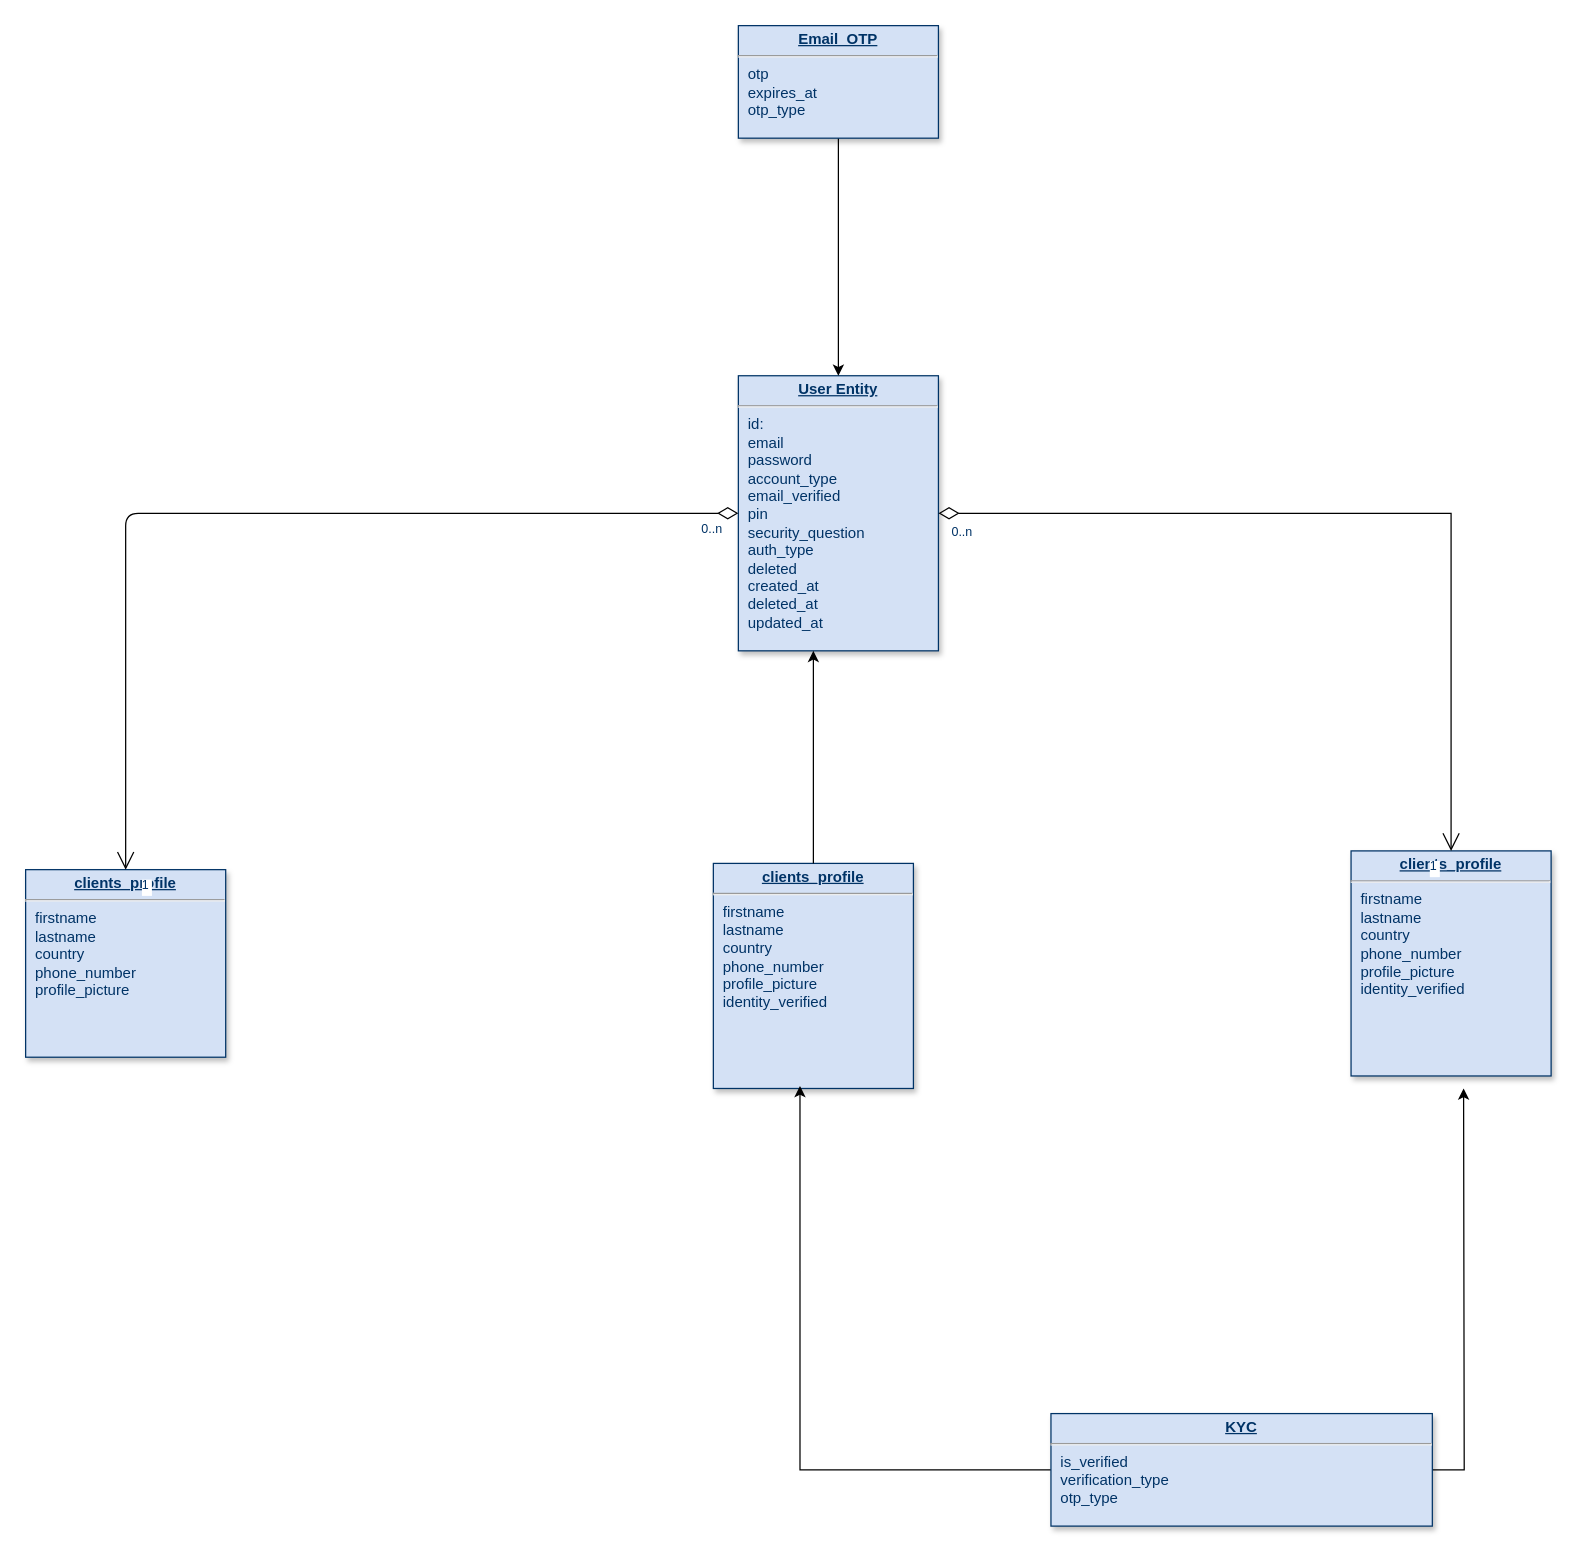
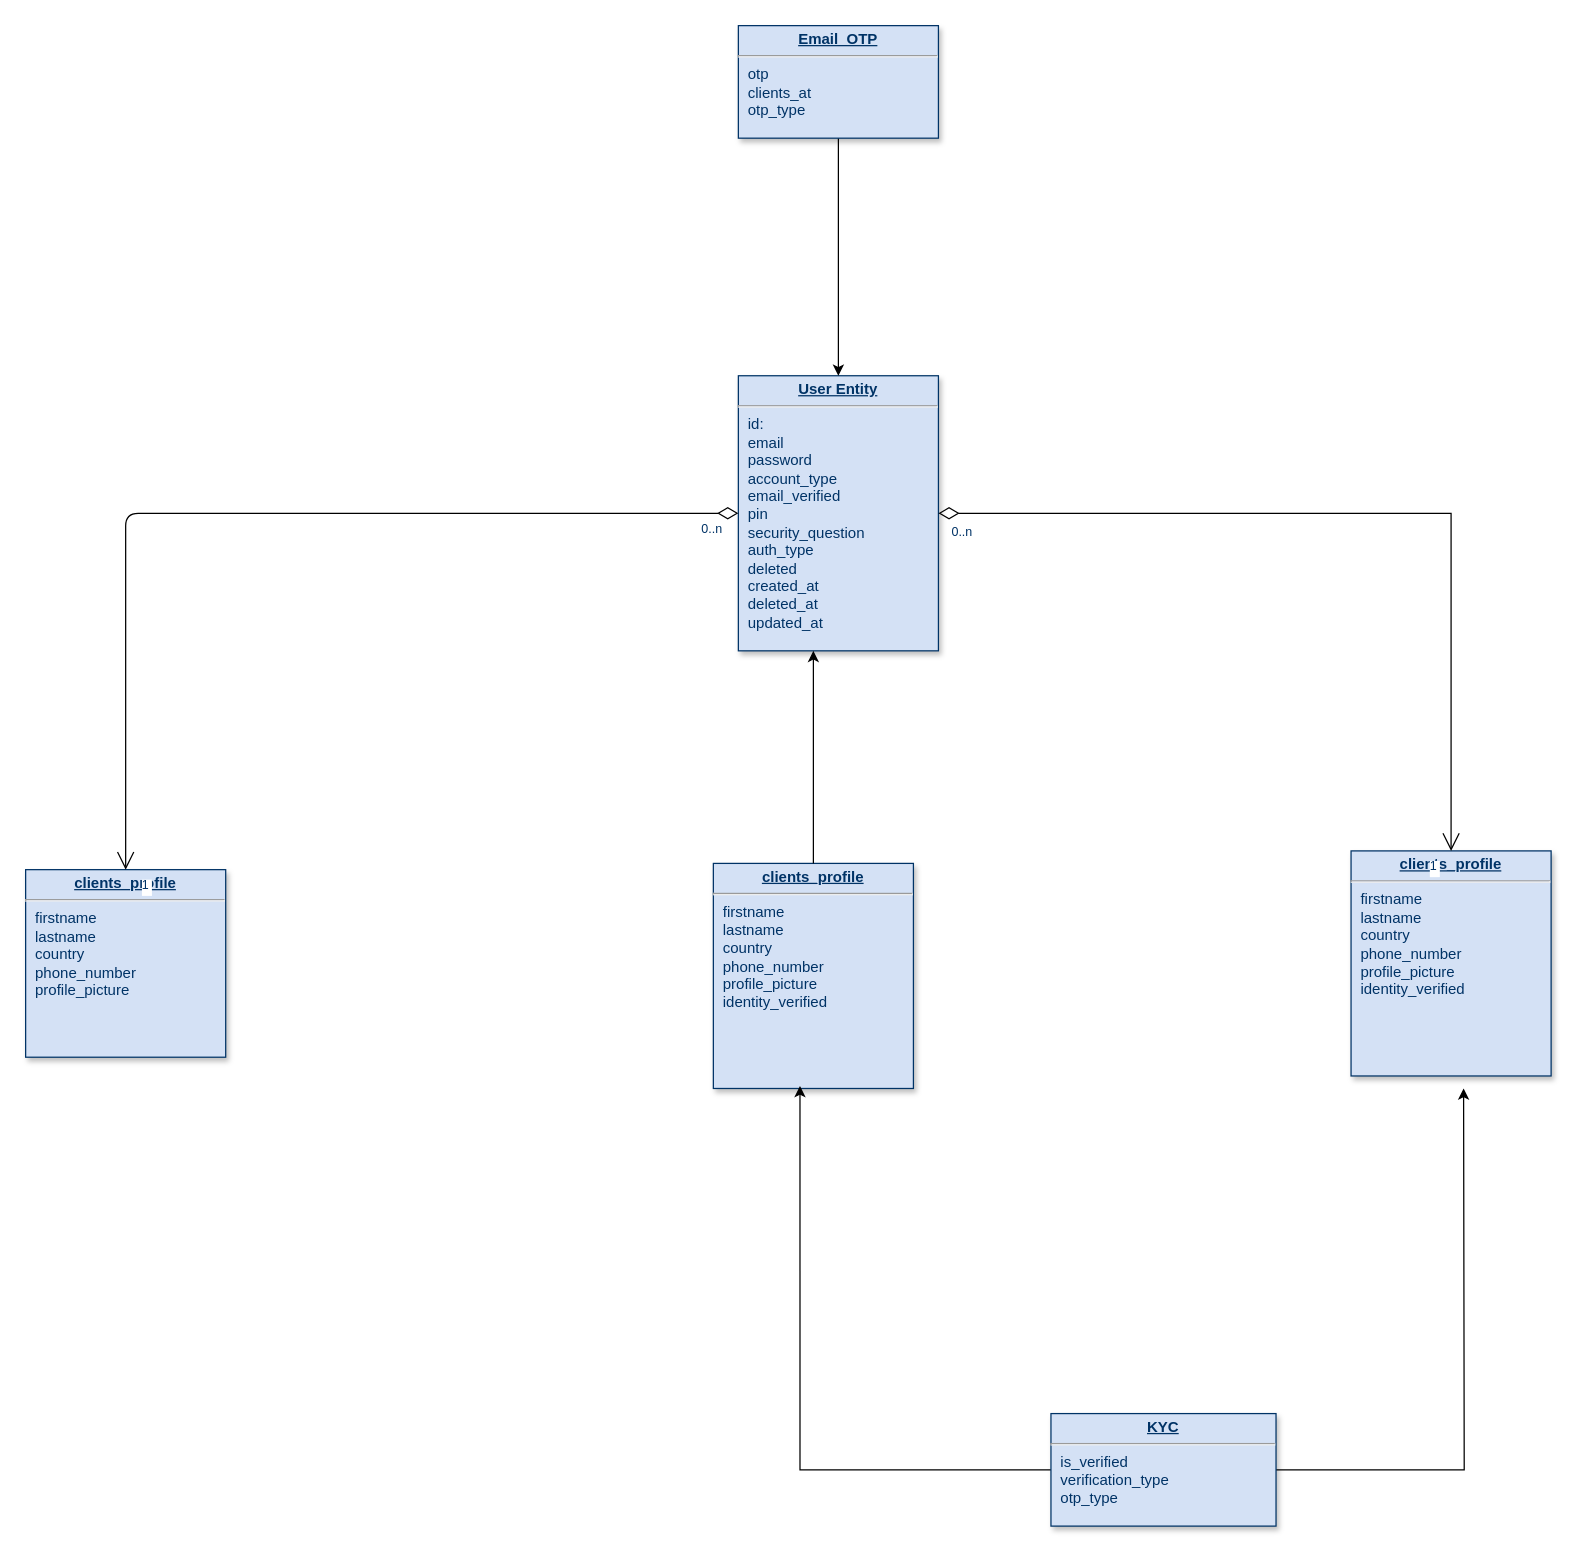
(778, 62) -> (776, 62)
(1241, 1469) -> (1163, 1469)
